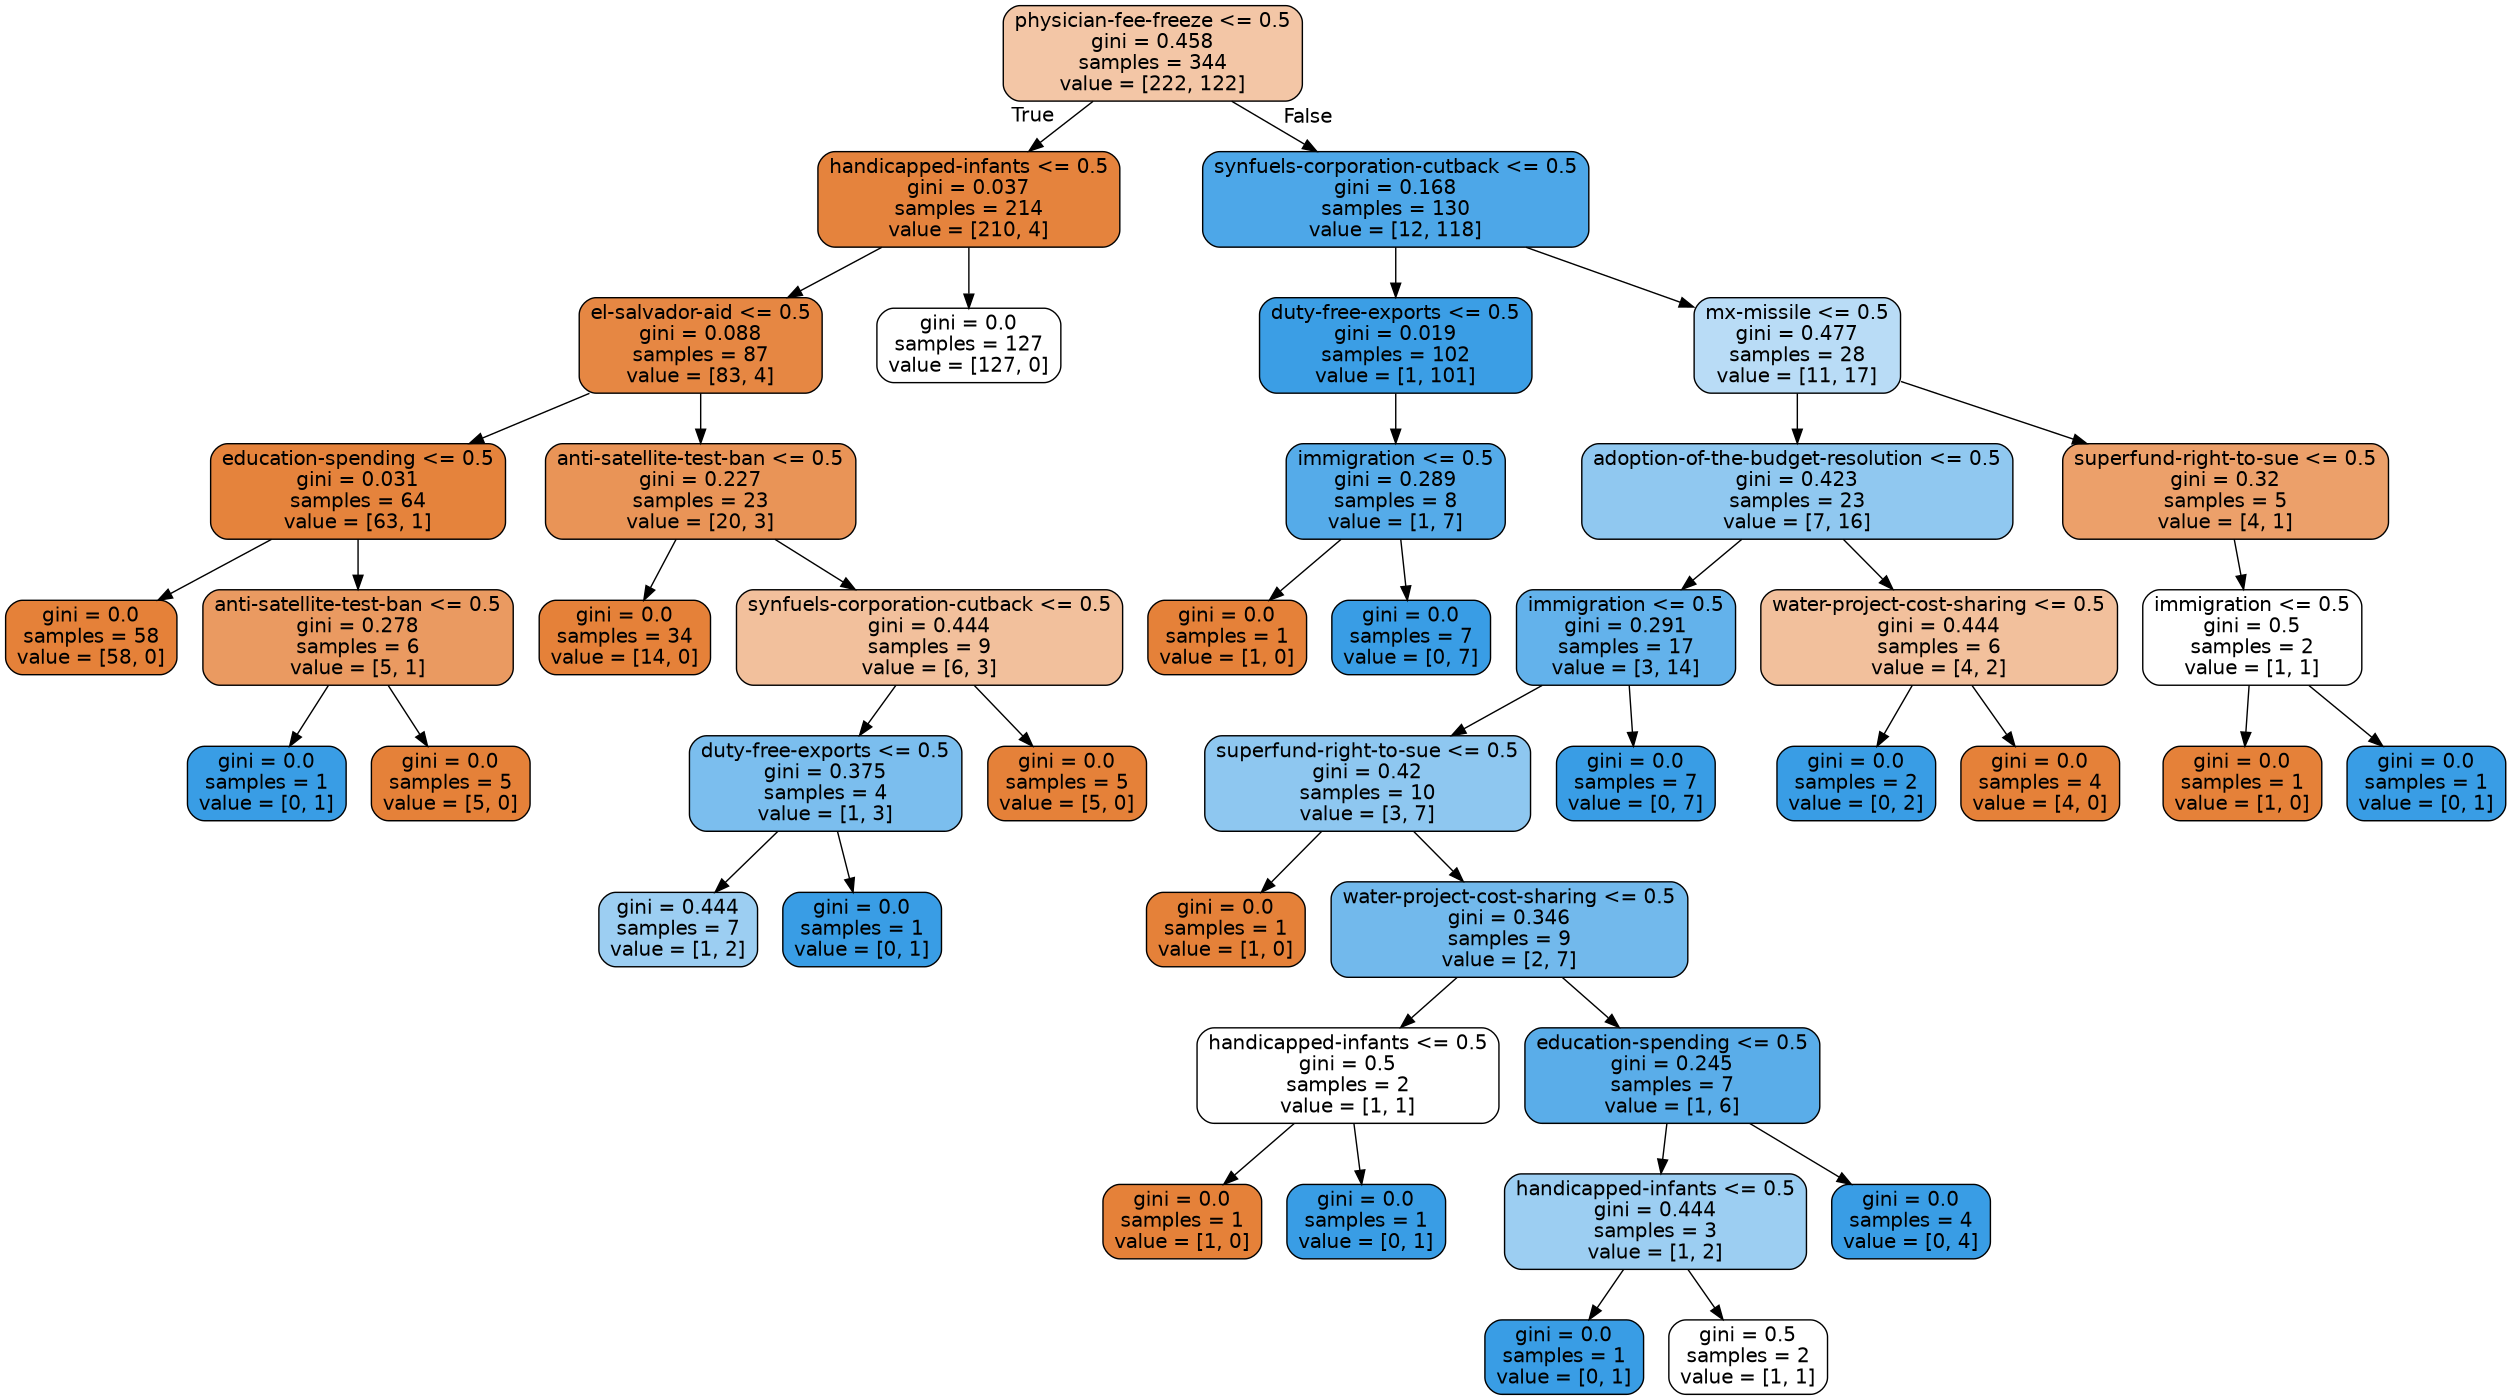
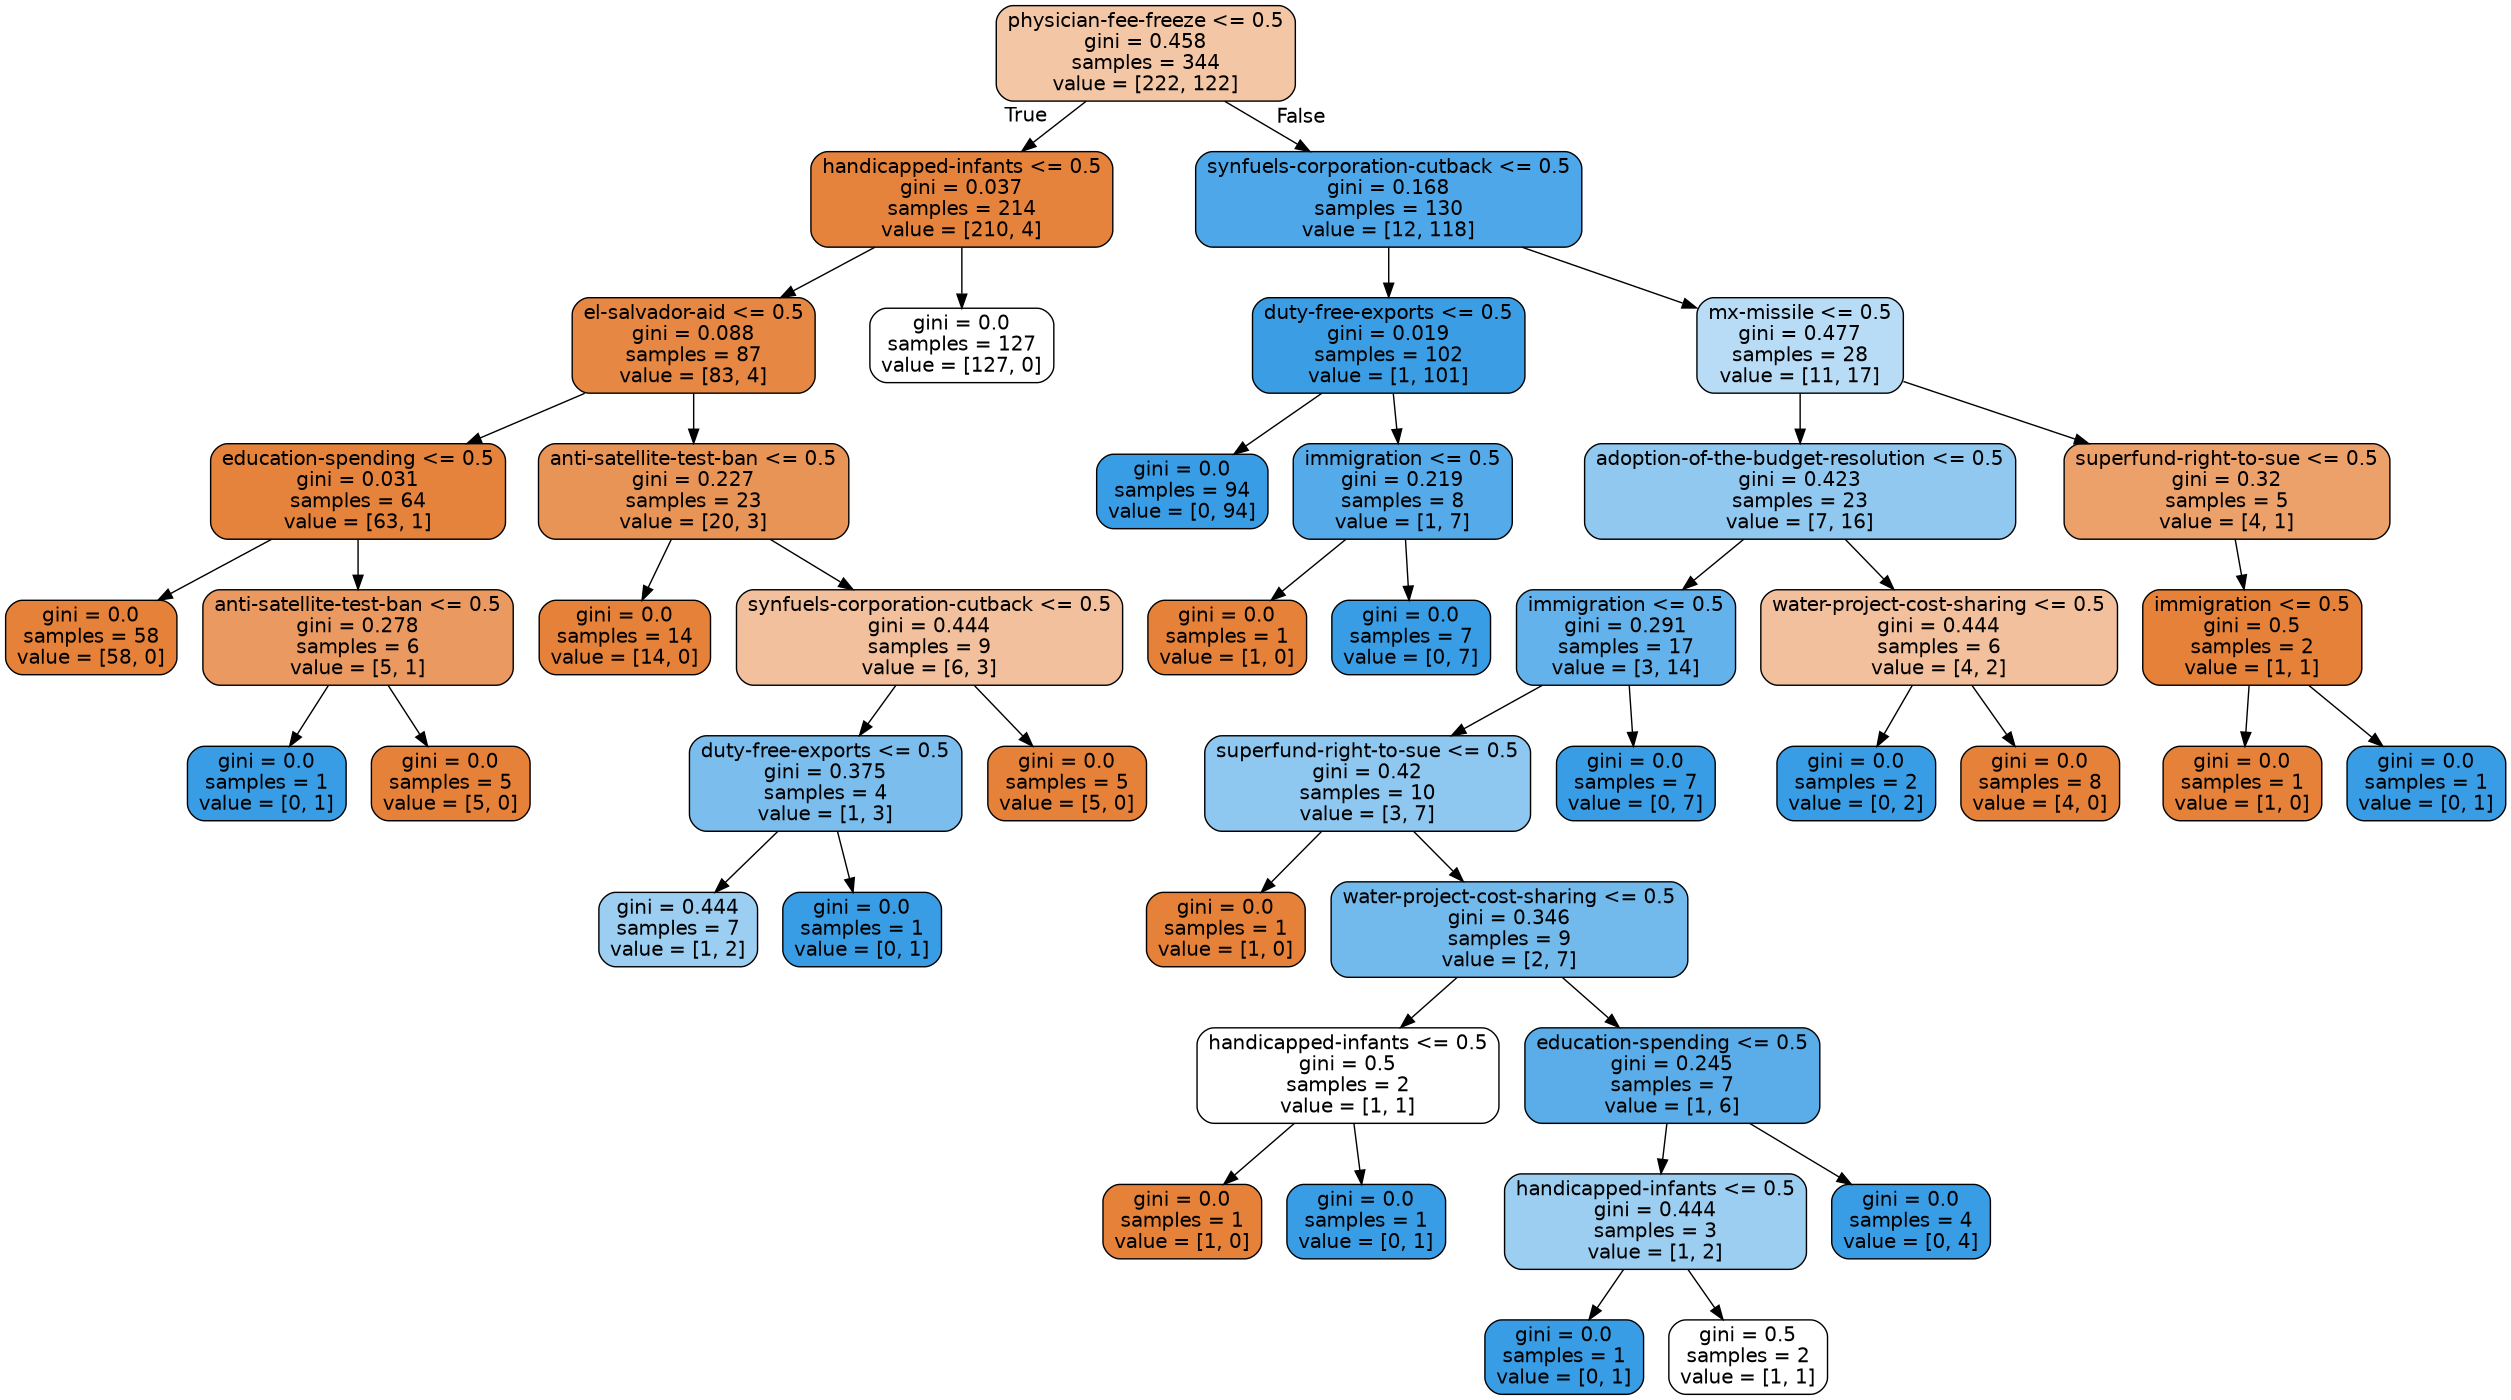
none -> (1182, 491)
(1396, 491) -> (1403, 491)
(625, 637) -> (625, 637)
(2252, 637) -> (2252, 637)
(2040, 784) -> (2040, 784)
